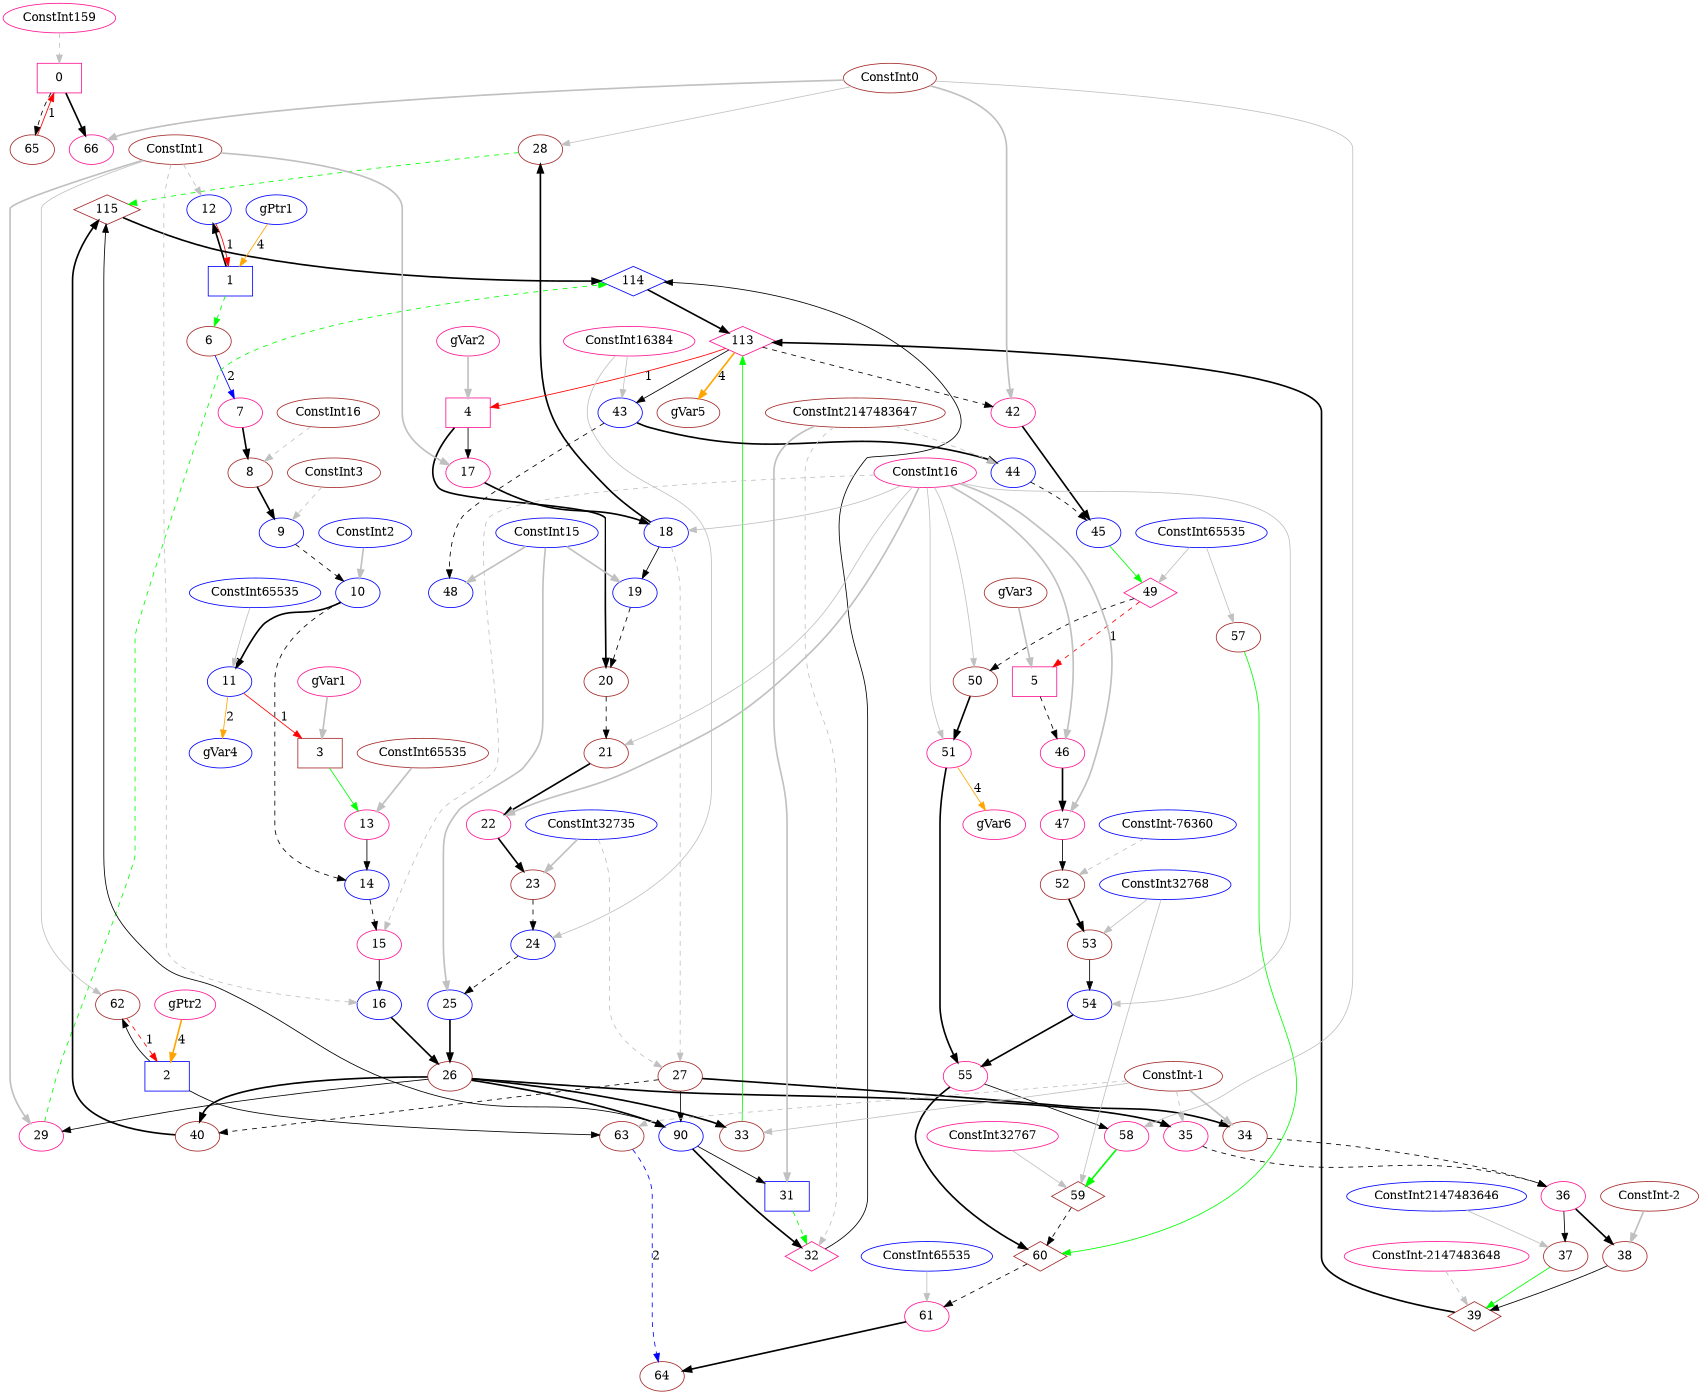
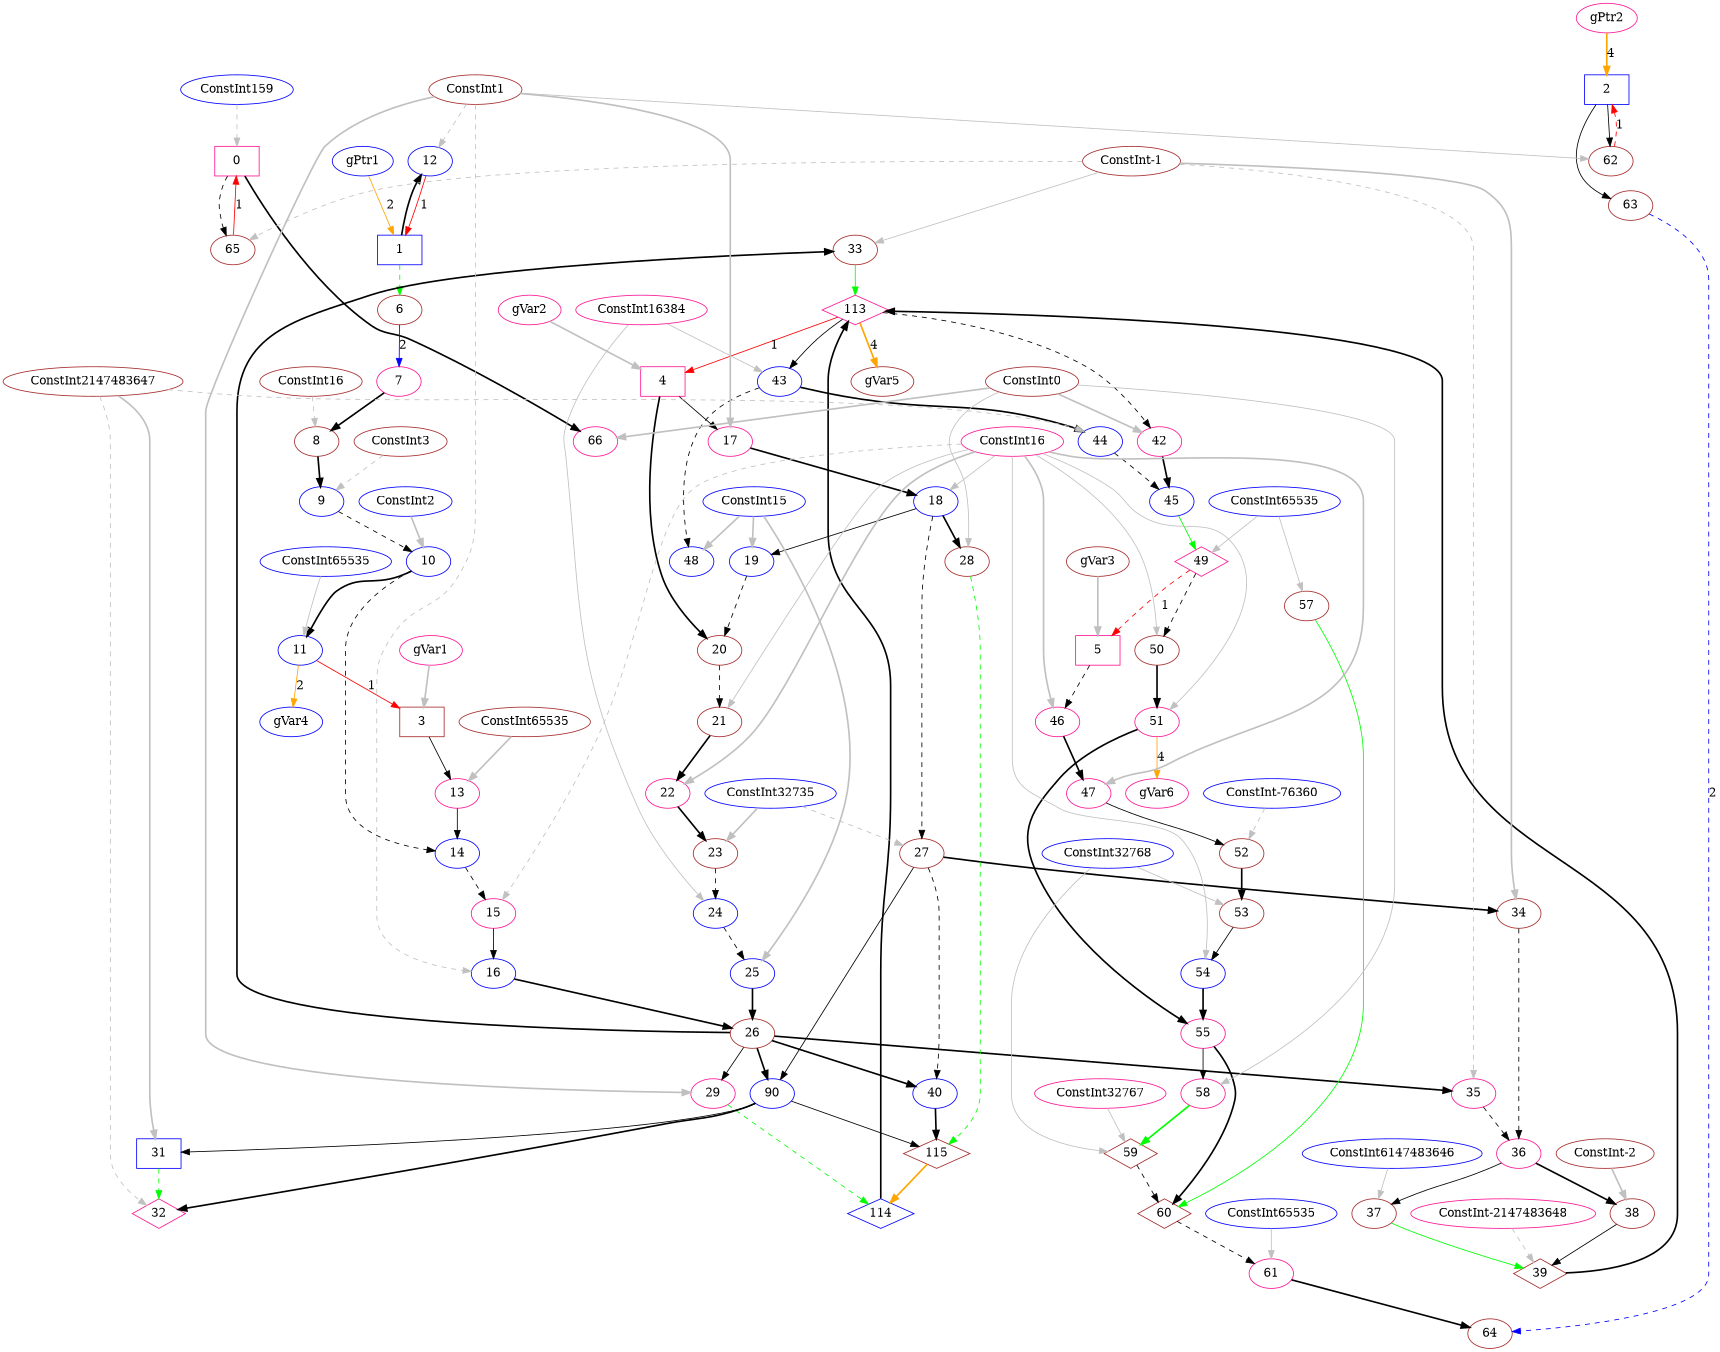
(59, 18) -> (237, 90)
(261, 245) -> (391, 206)
(354, 270) -> (912, 1180)
(852, 636) -> none
(342, 786) -> (438, 754)
(680, 800) -> (922, 673)
(862, 1102) -> (664, 167)
(198, 1136) -> (935, 1094)
(1437, 1196) -> (1392, 1154)
